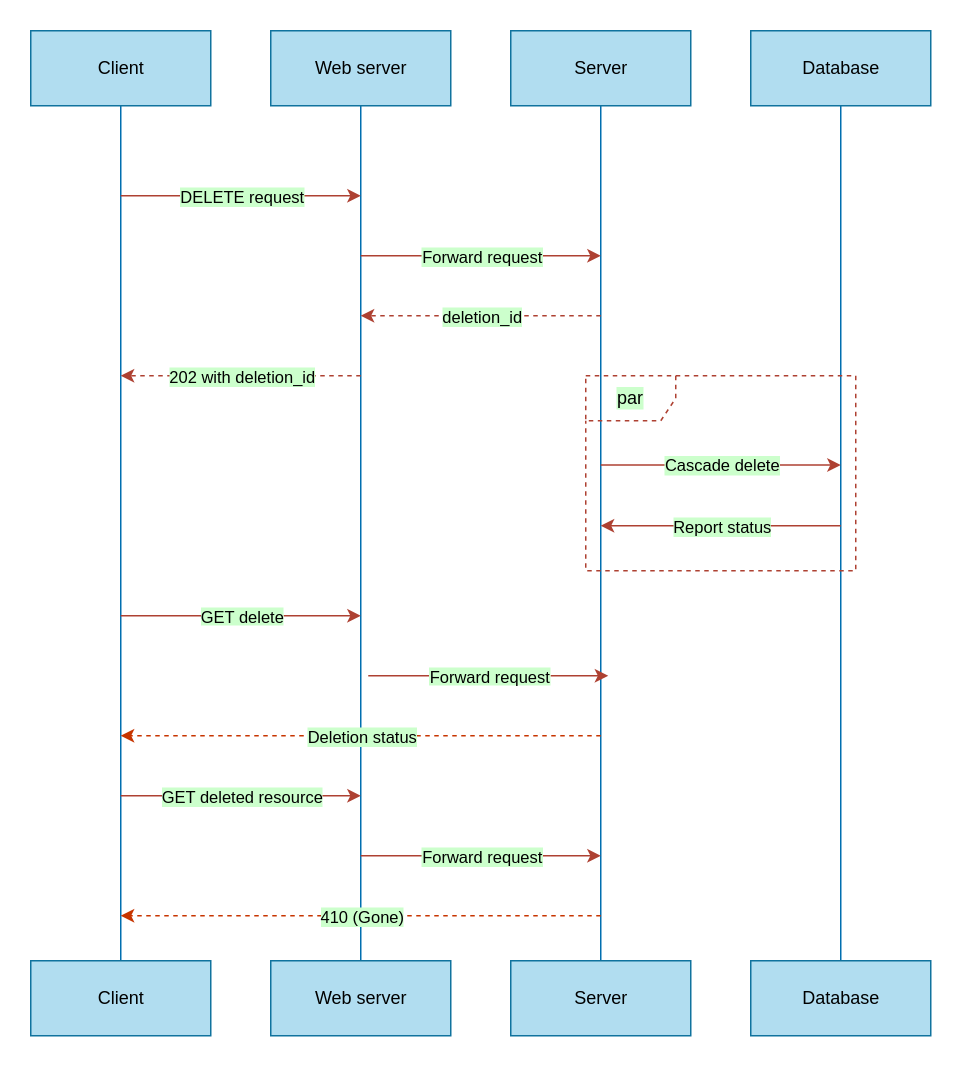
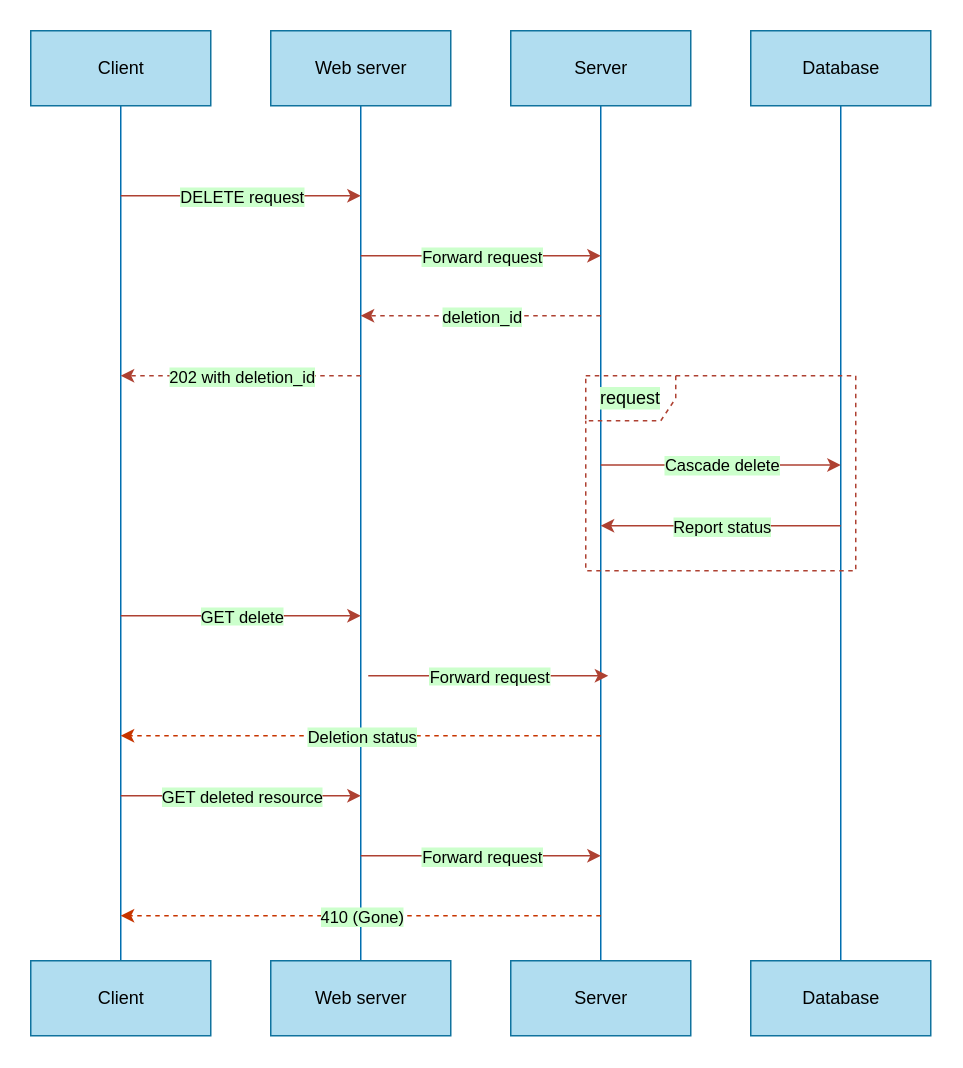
(631, 398) -> (631, 398)
